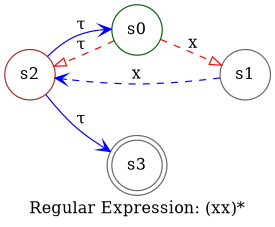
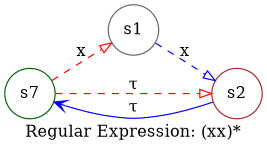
(137, 30) -> (30, 94)
(144, 84) -> (180, 59)
(137, 165) -> none
